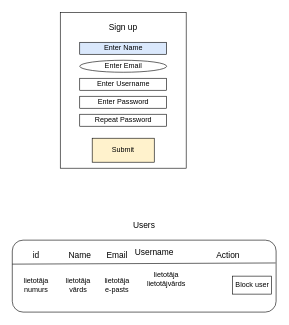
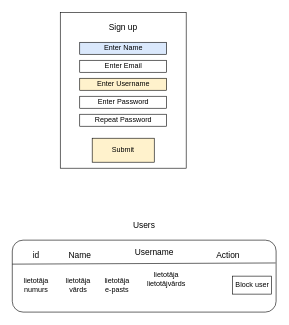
(123, 66) -> (123, 66)
(123, 84) -> (123, 84)
(117, 255) -> none
